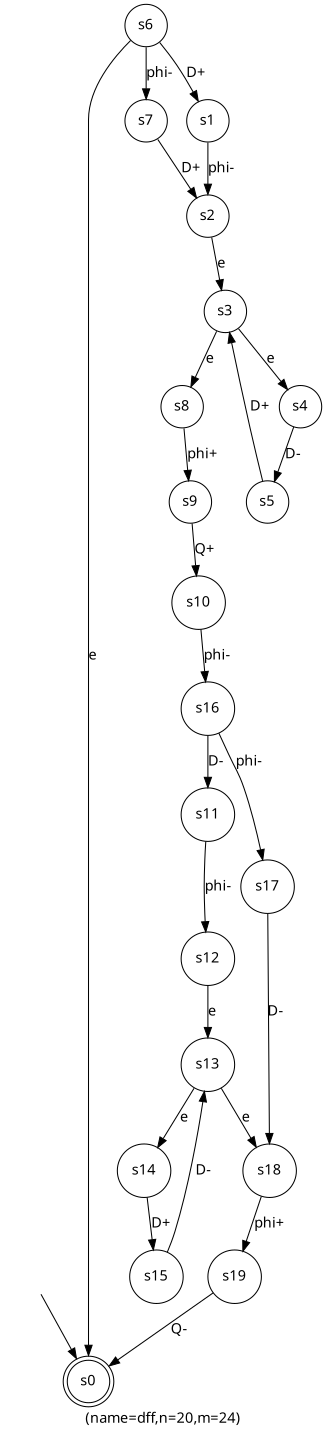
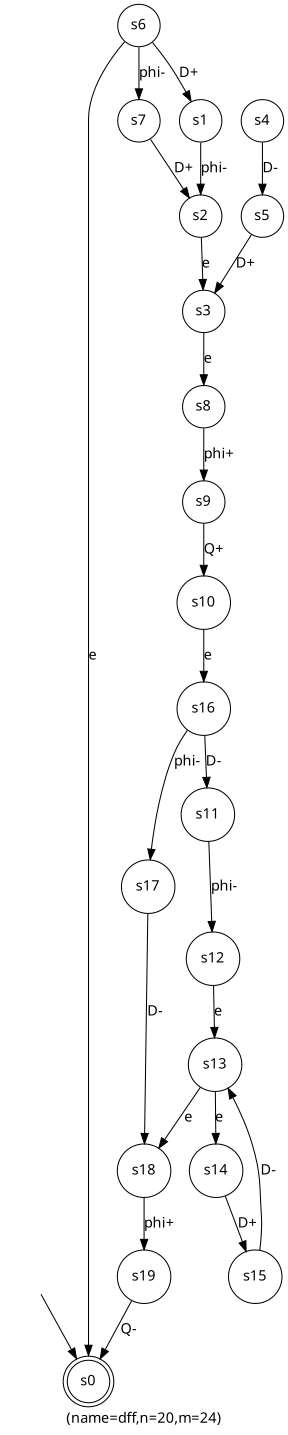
(260, 355) -> none
(217, 656) -> (208, 656)
